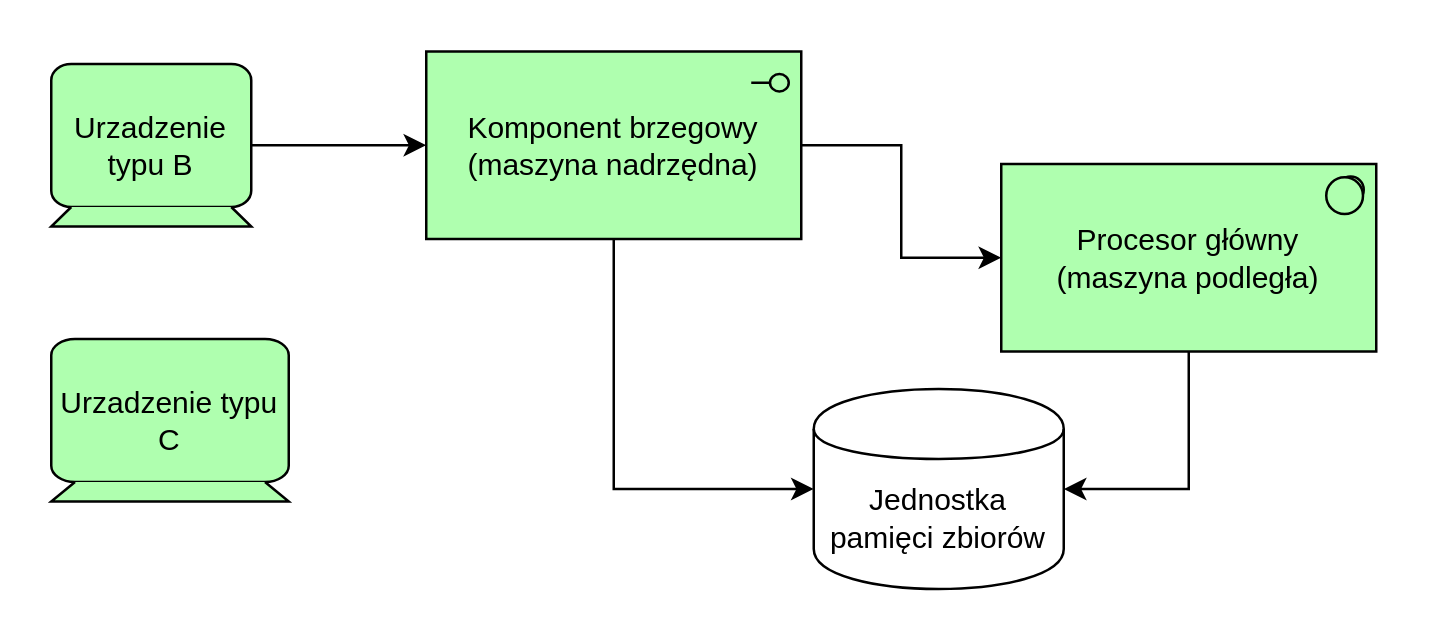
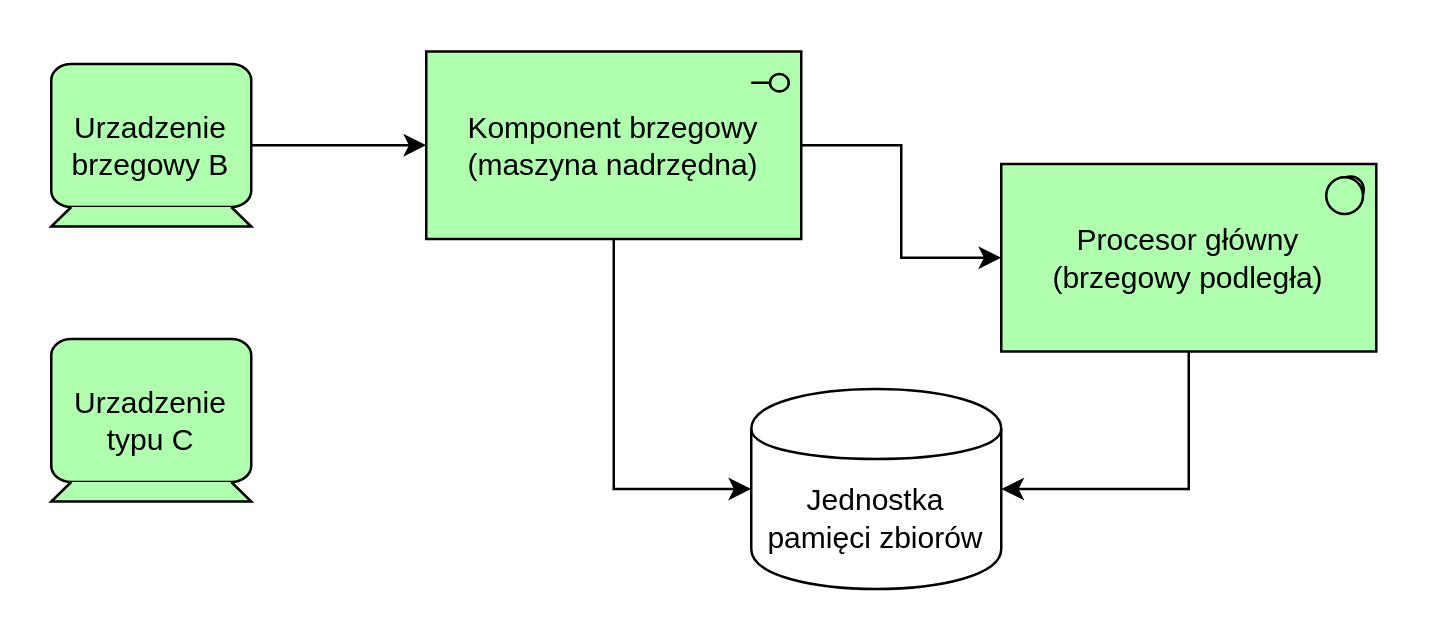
(151, 146) -> (151, 146)
(1189, 259) -> (1189, 259)
(170, 420) -> (151, 420)
(939, 489) -> (876, 489)
